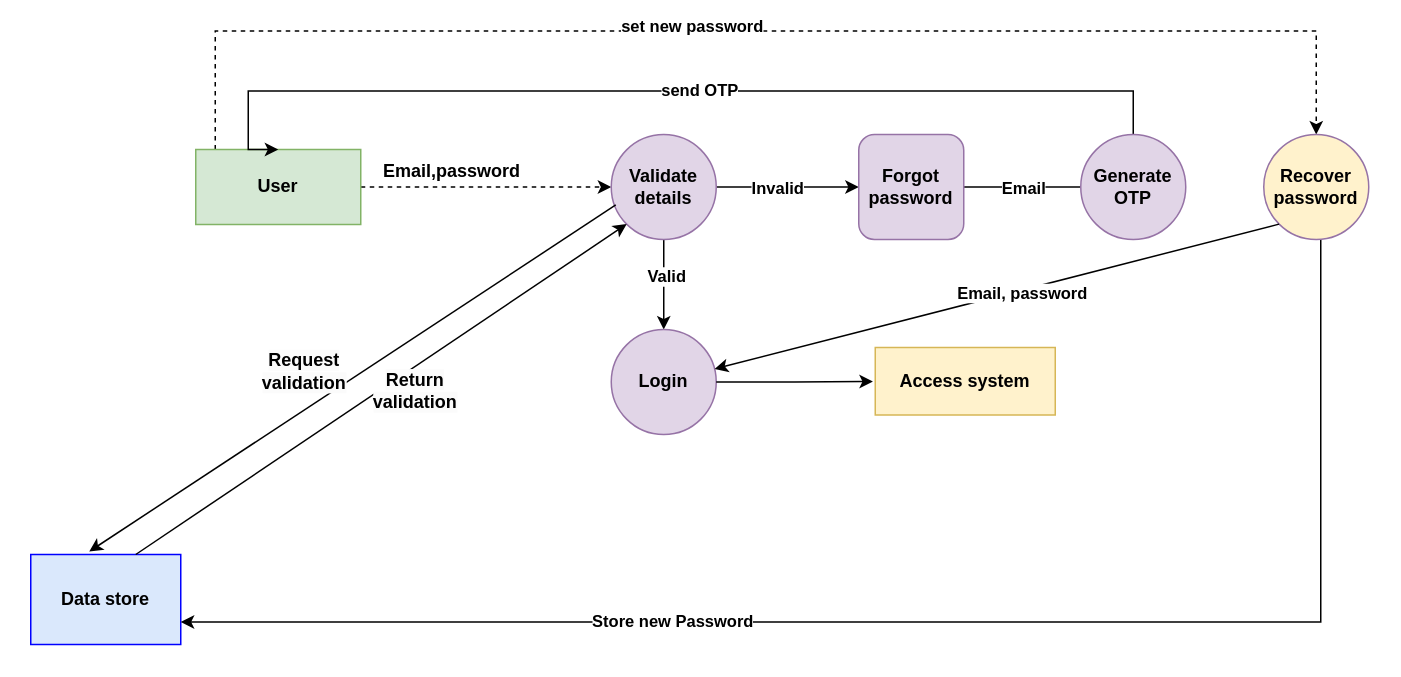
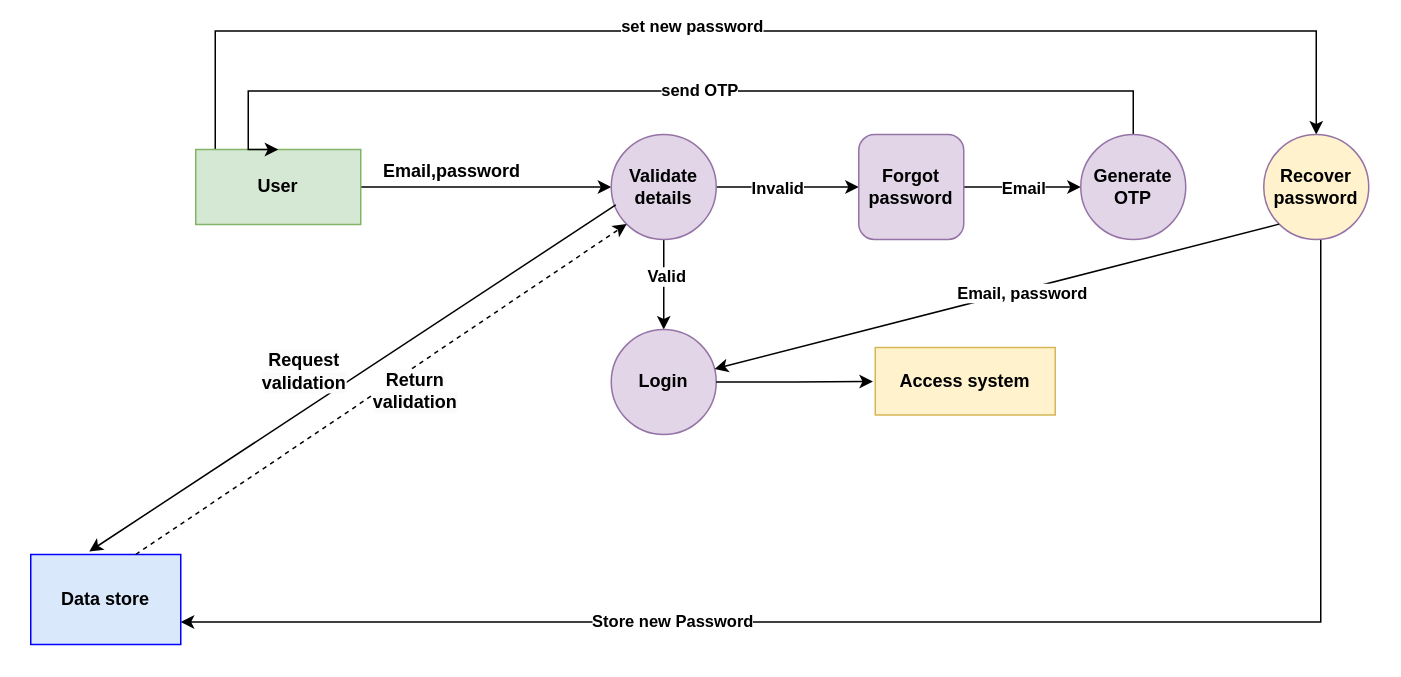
(1087, 31) -> (1087, 31)
(482, 187) -> (482, 187)
(1073, 187) -> (1069, 187)
(255, 474) -> (255, 474)
